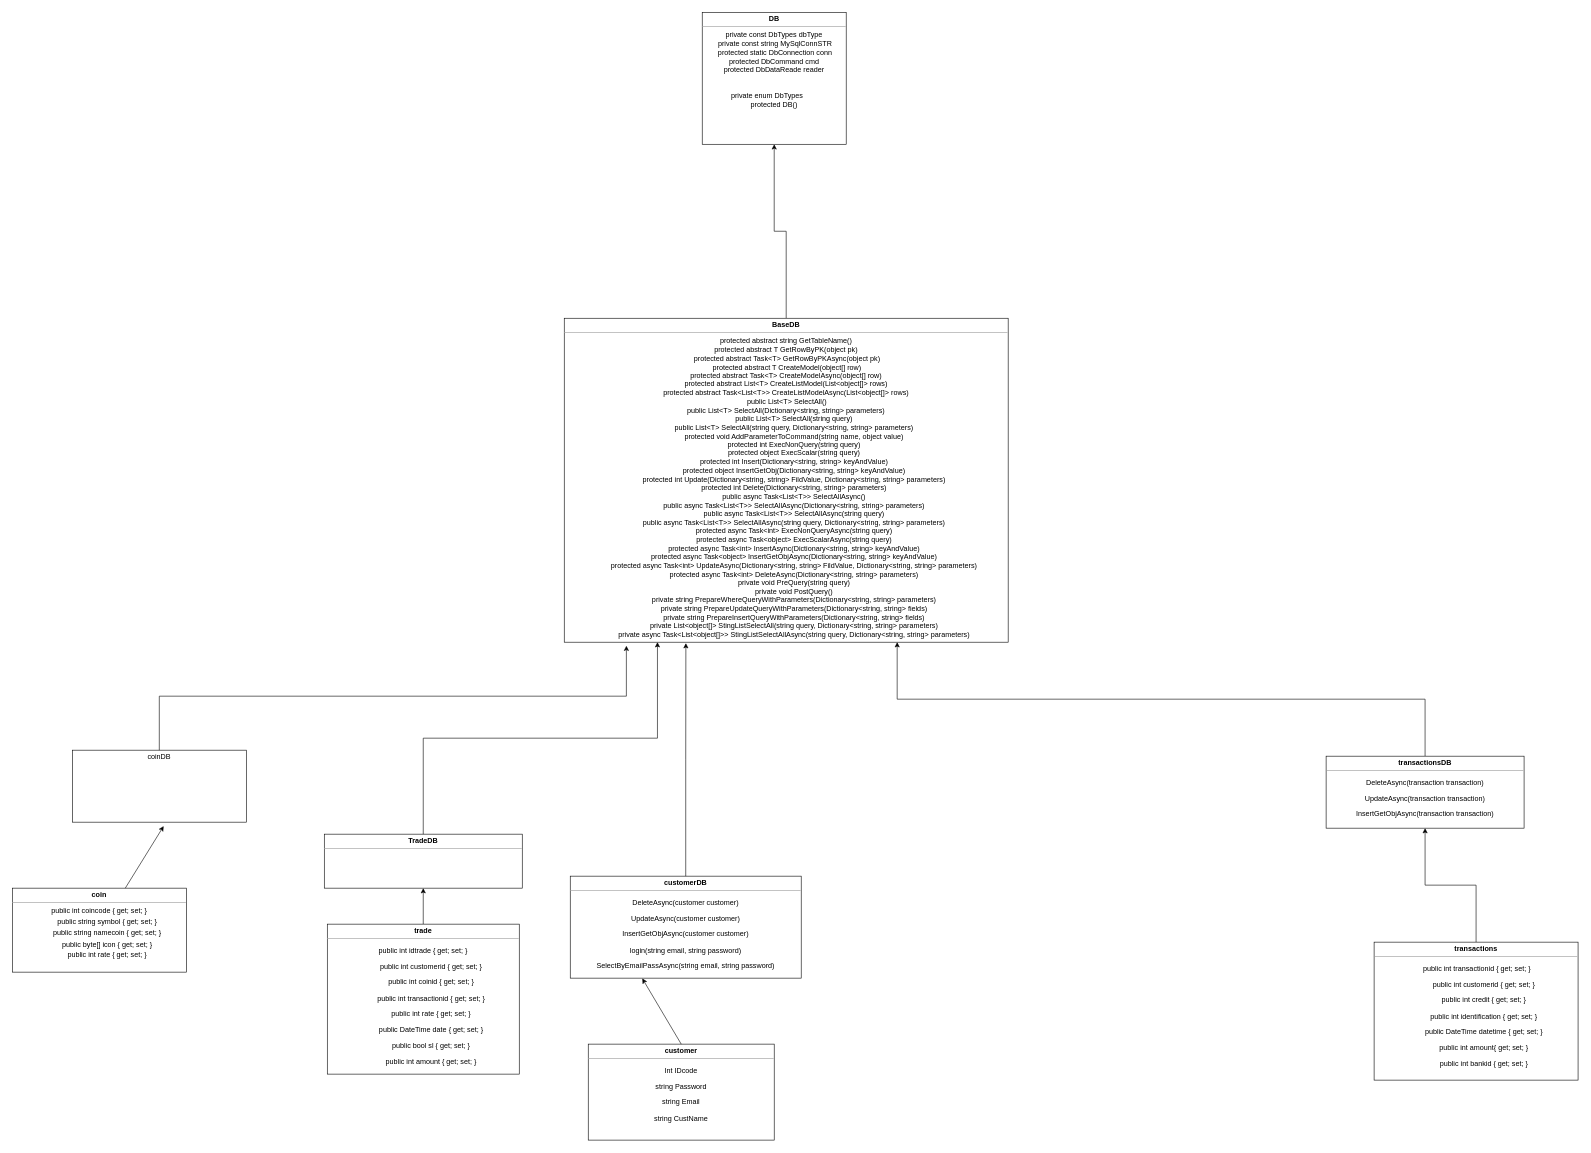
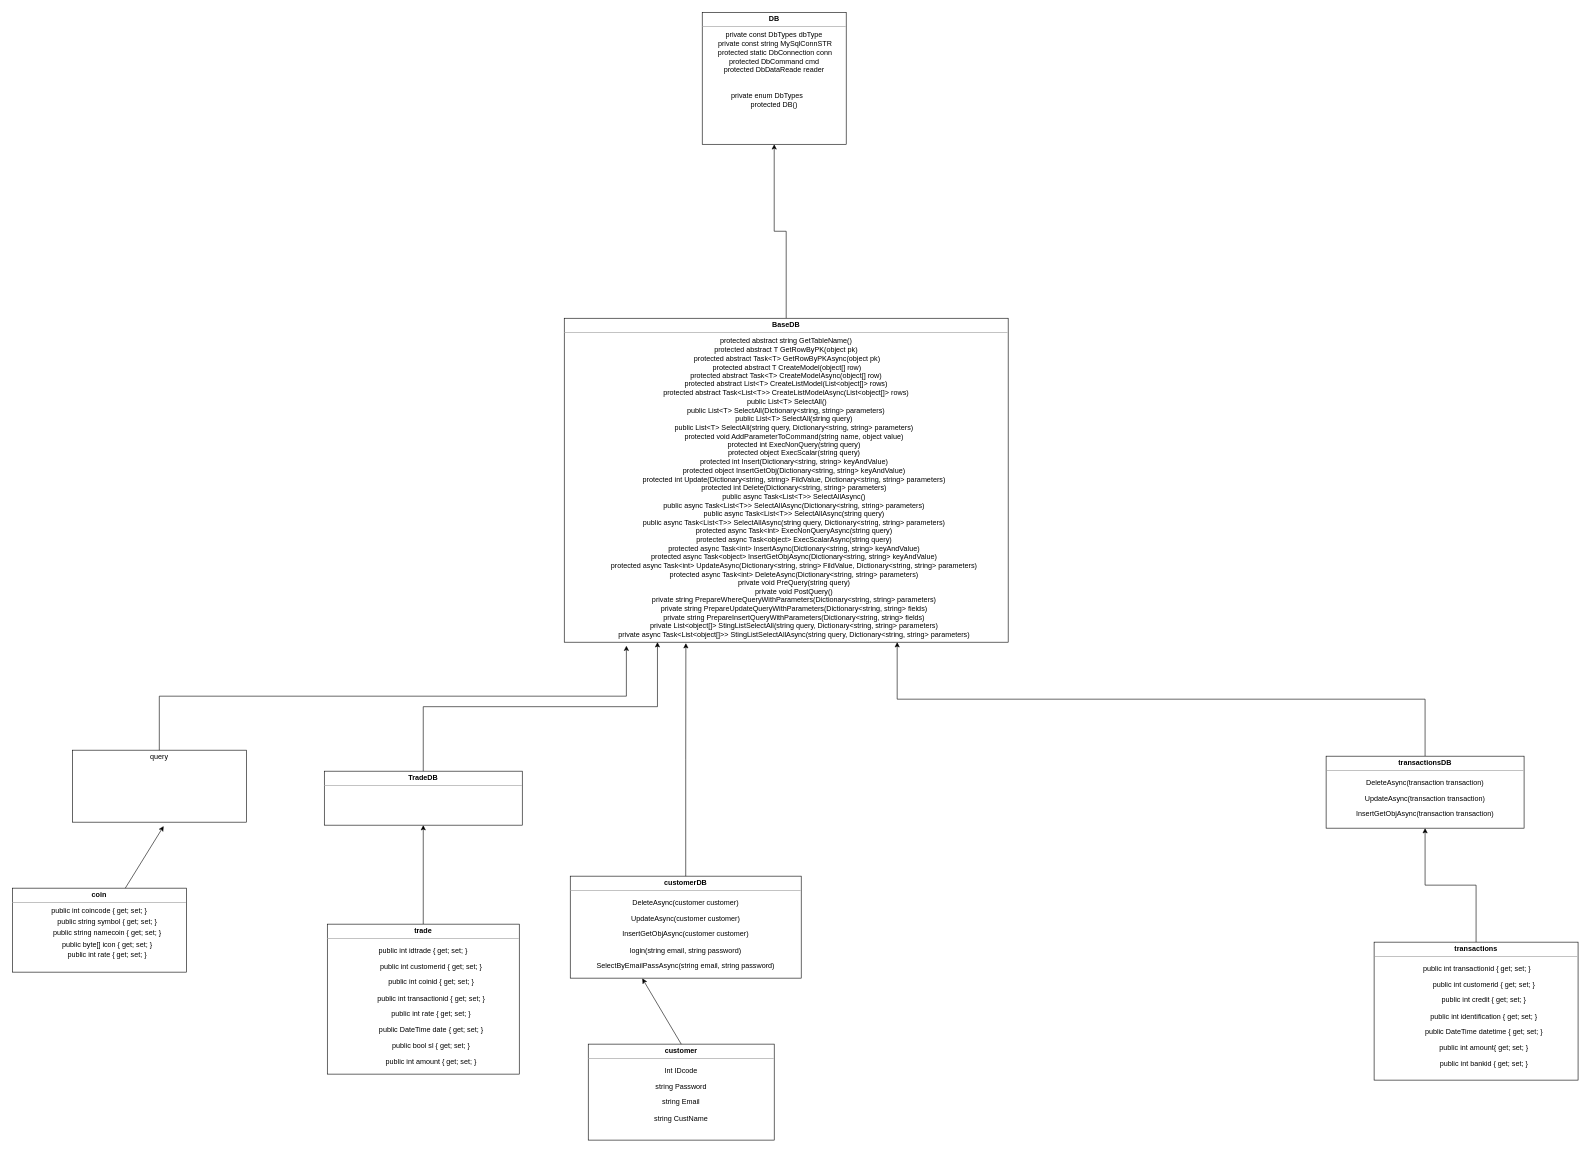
(83, 755) -> (82, 755)
(423, 861) -> (423, 798)
